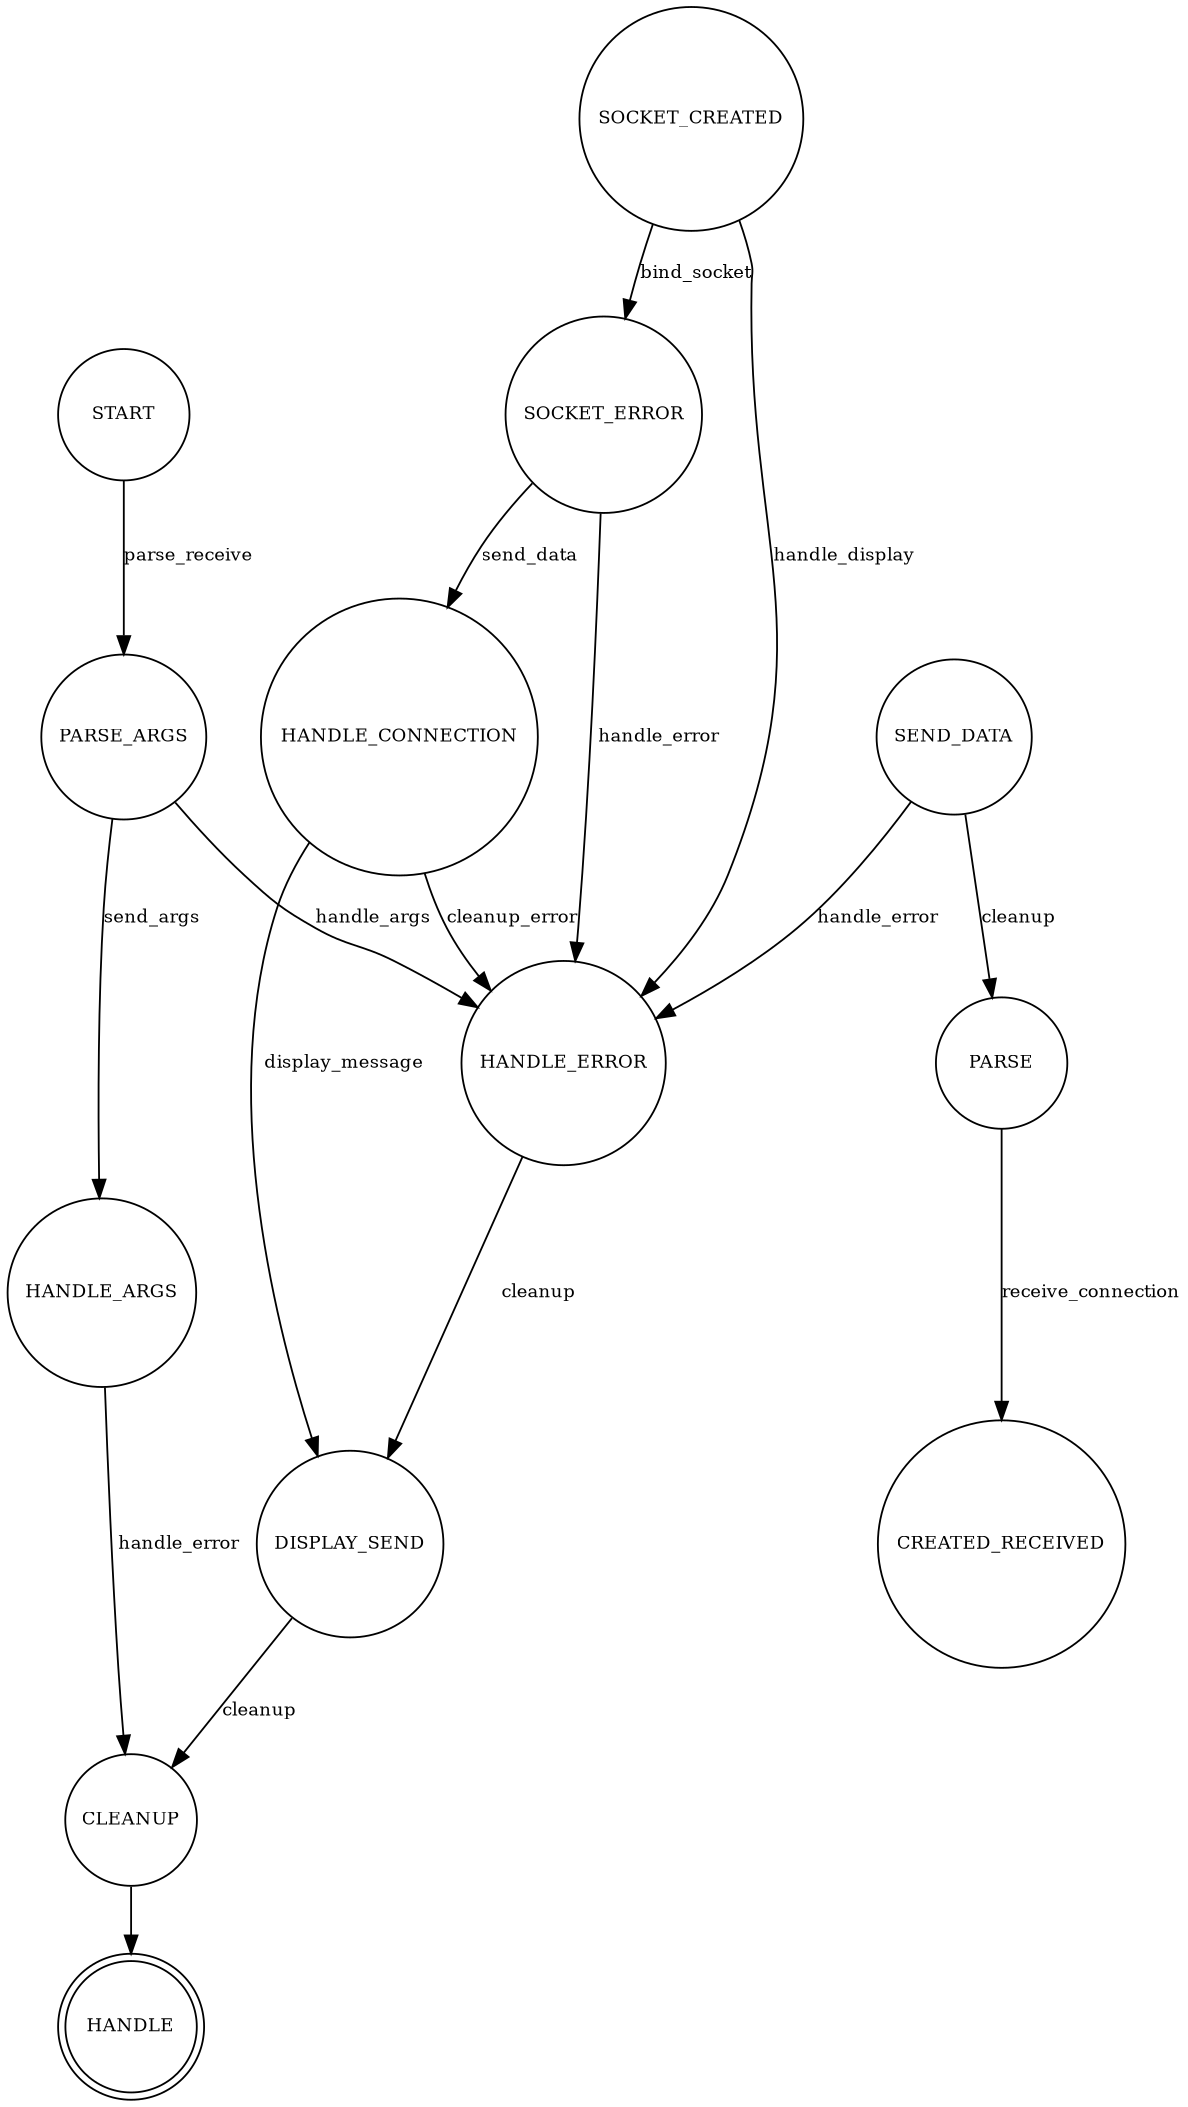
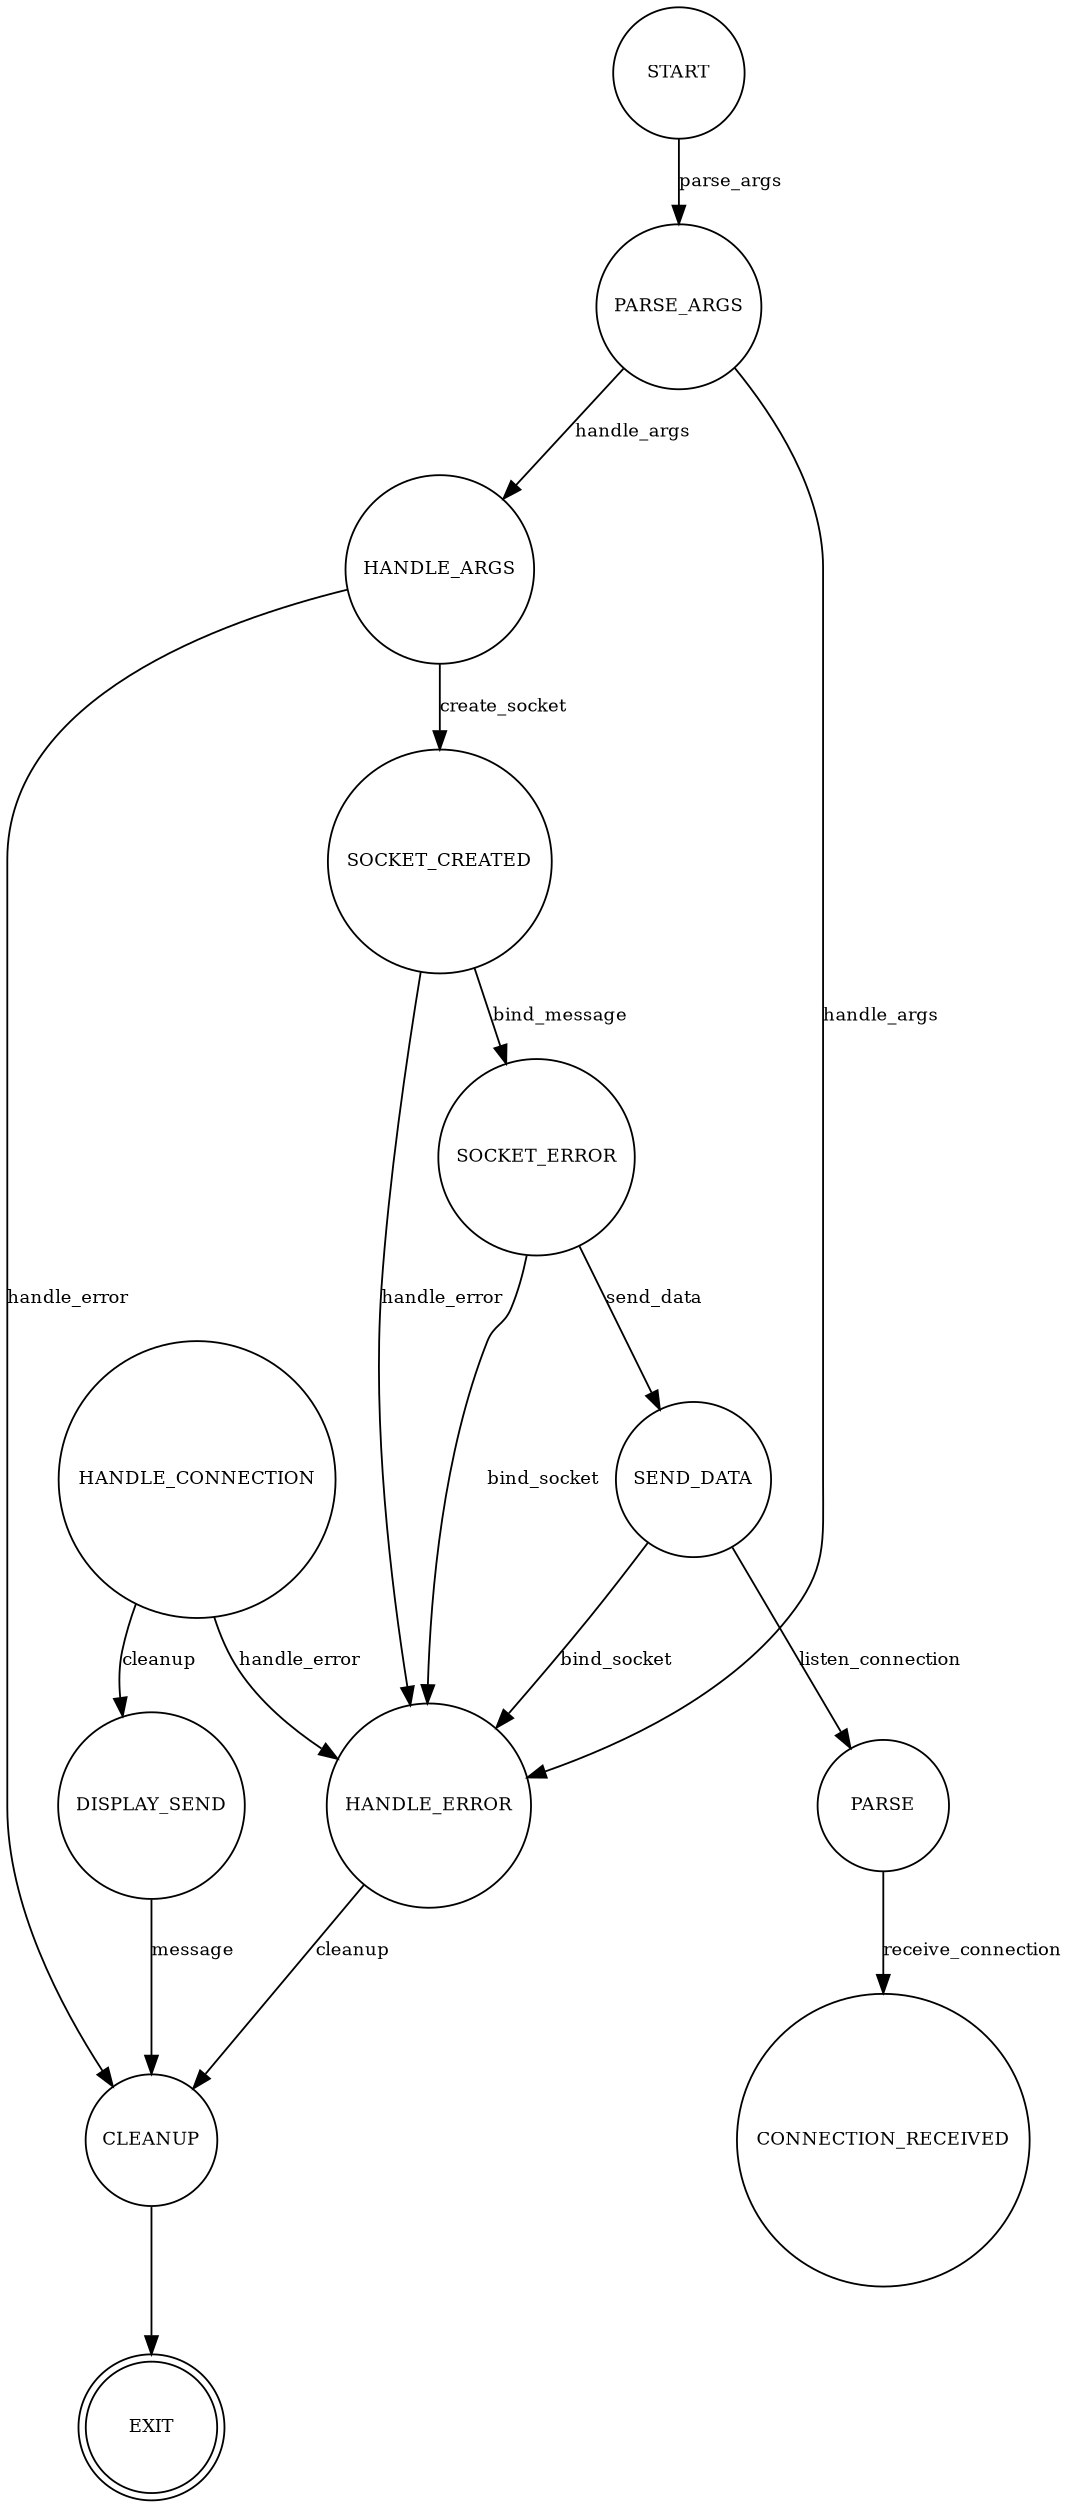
(696, 274) -> (560, 1016)
(490, 534) -> (616, 1319)
(189, 556) -> (731, 182)
(845, 556) -> (443, 1299)
none -> (440, 697)
(659, 737) -> (543, 1480)
(152, 918) -> (633, 432)
(513, 918) -> (300, 1661)
(878, 918) -> (616, 1661)
(1019, 918) -> (881, 1661)
(345, 1063) -> (160, 1661)
(459, 1299) -> (285, 1980)
(1002, 1544) -> (883, 2140)
(260, 1711) -> (193, 1951)
(131, 2027) -> (151, 2427)
